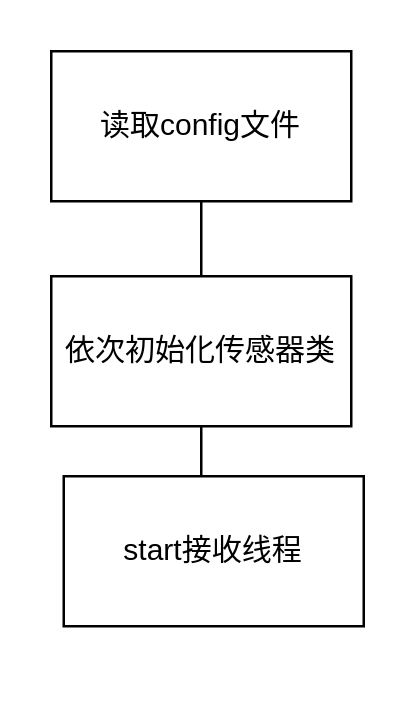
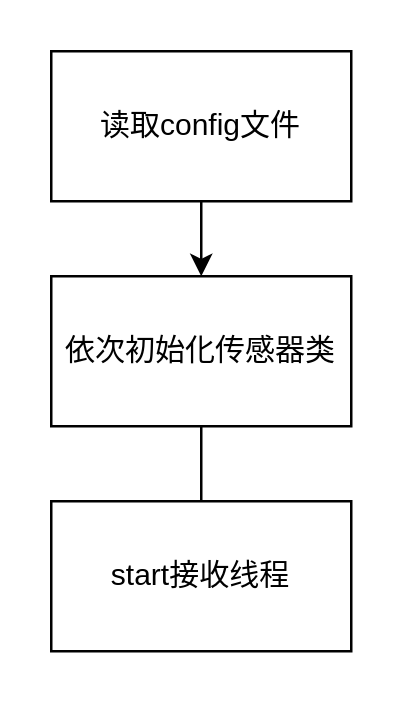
(201, 265) -> (201, 258)
(214, 551) -> (201, 576)
